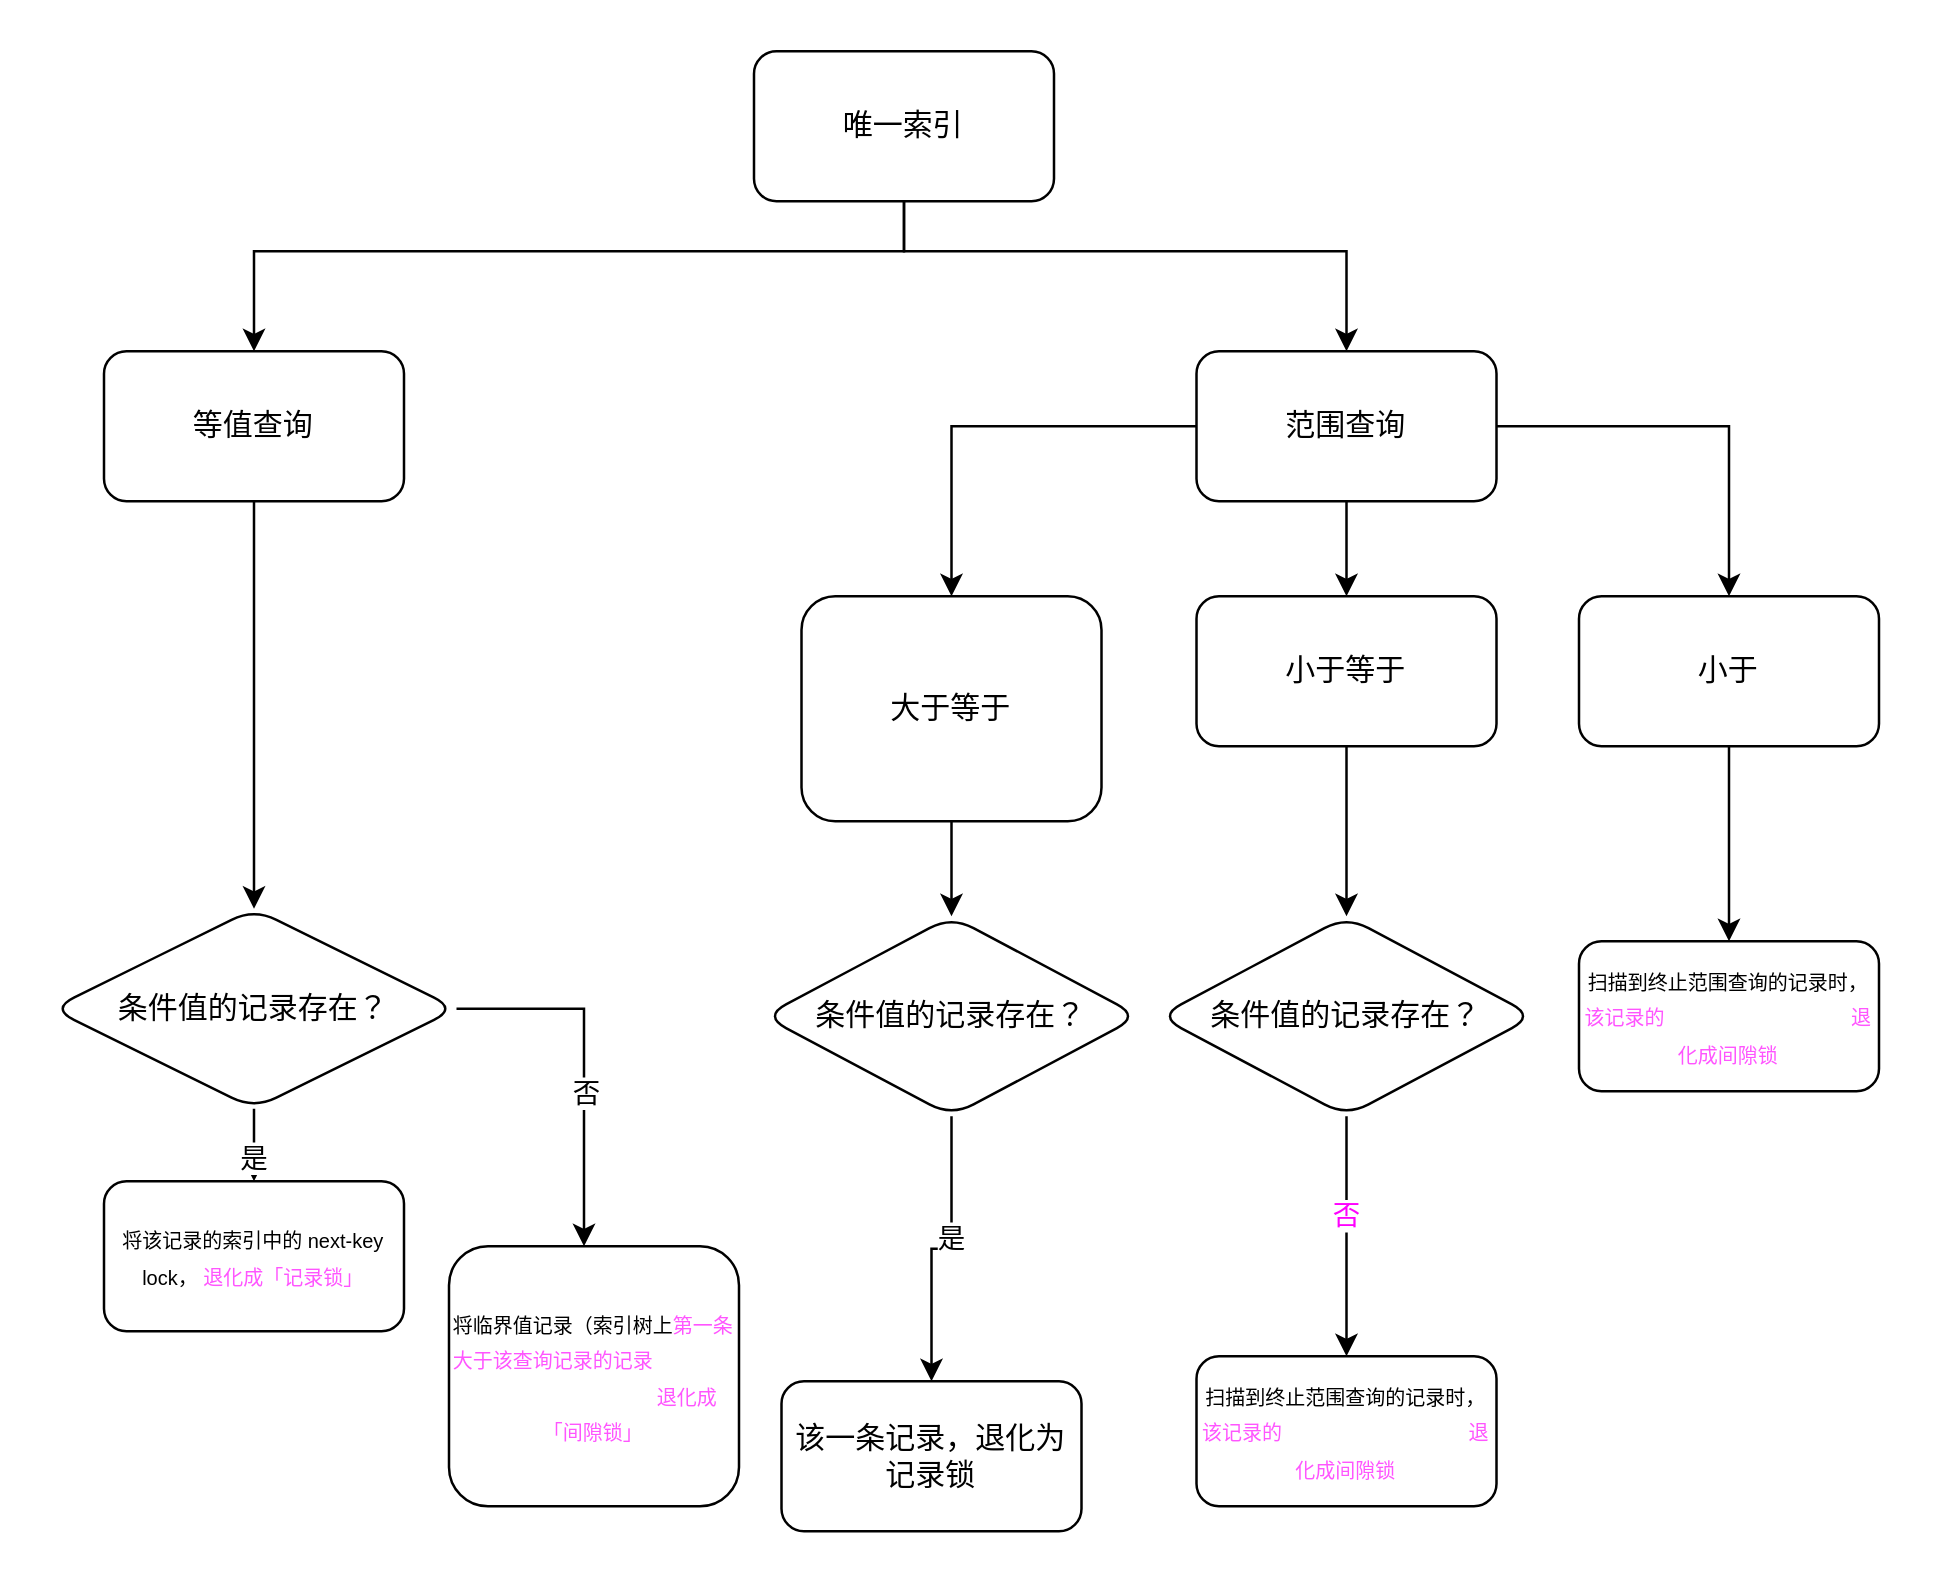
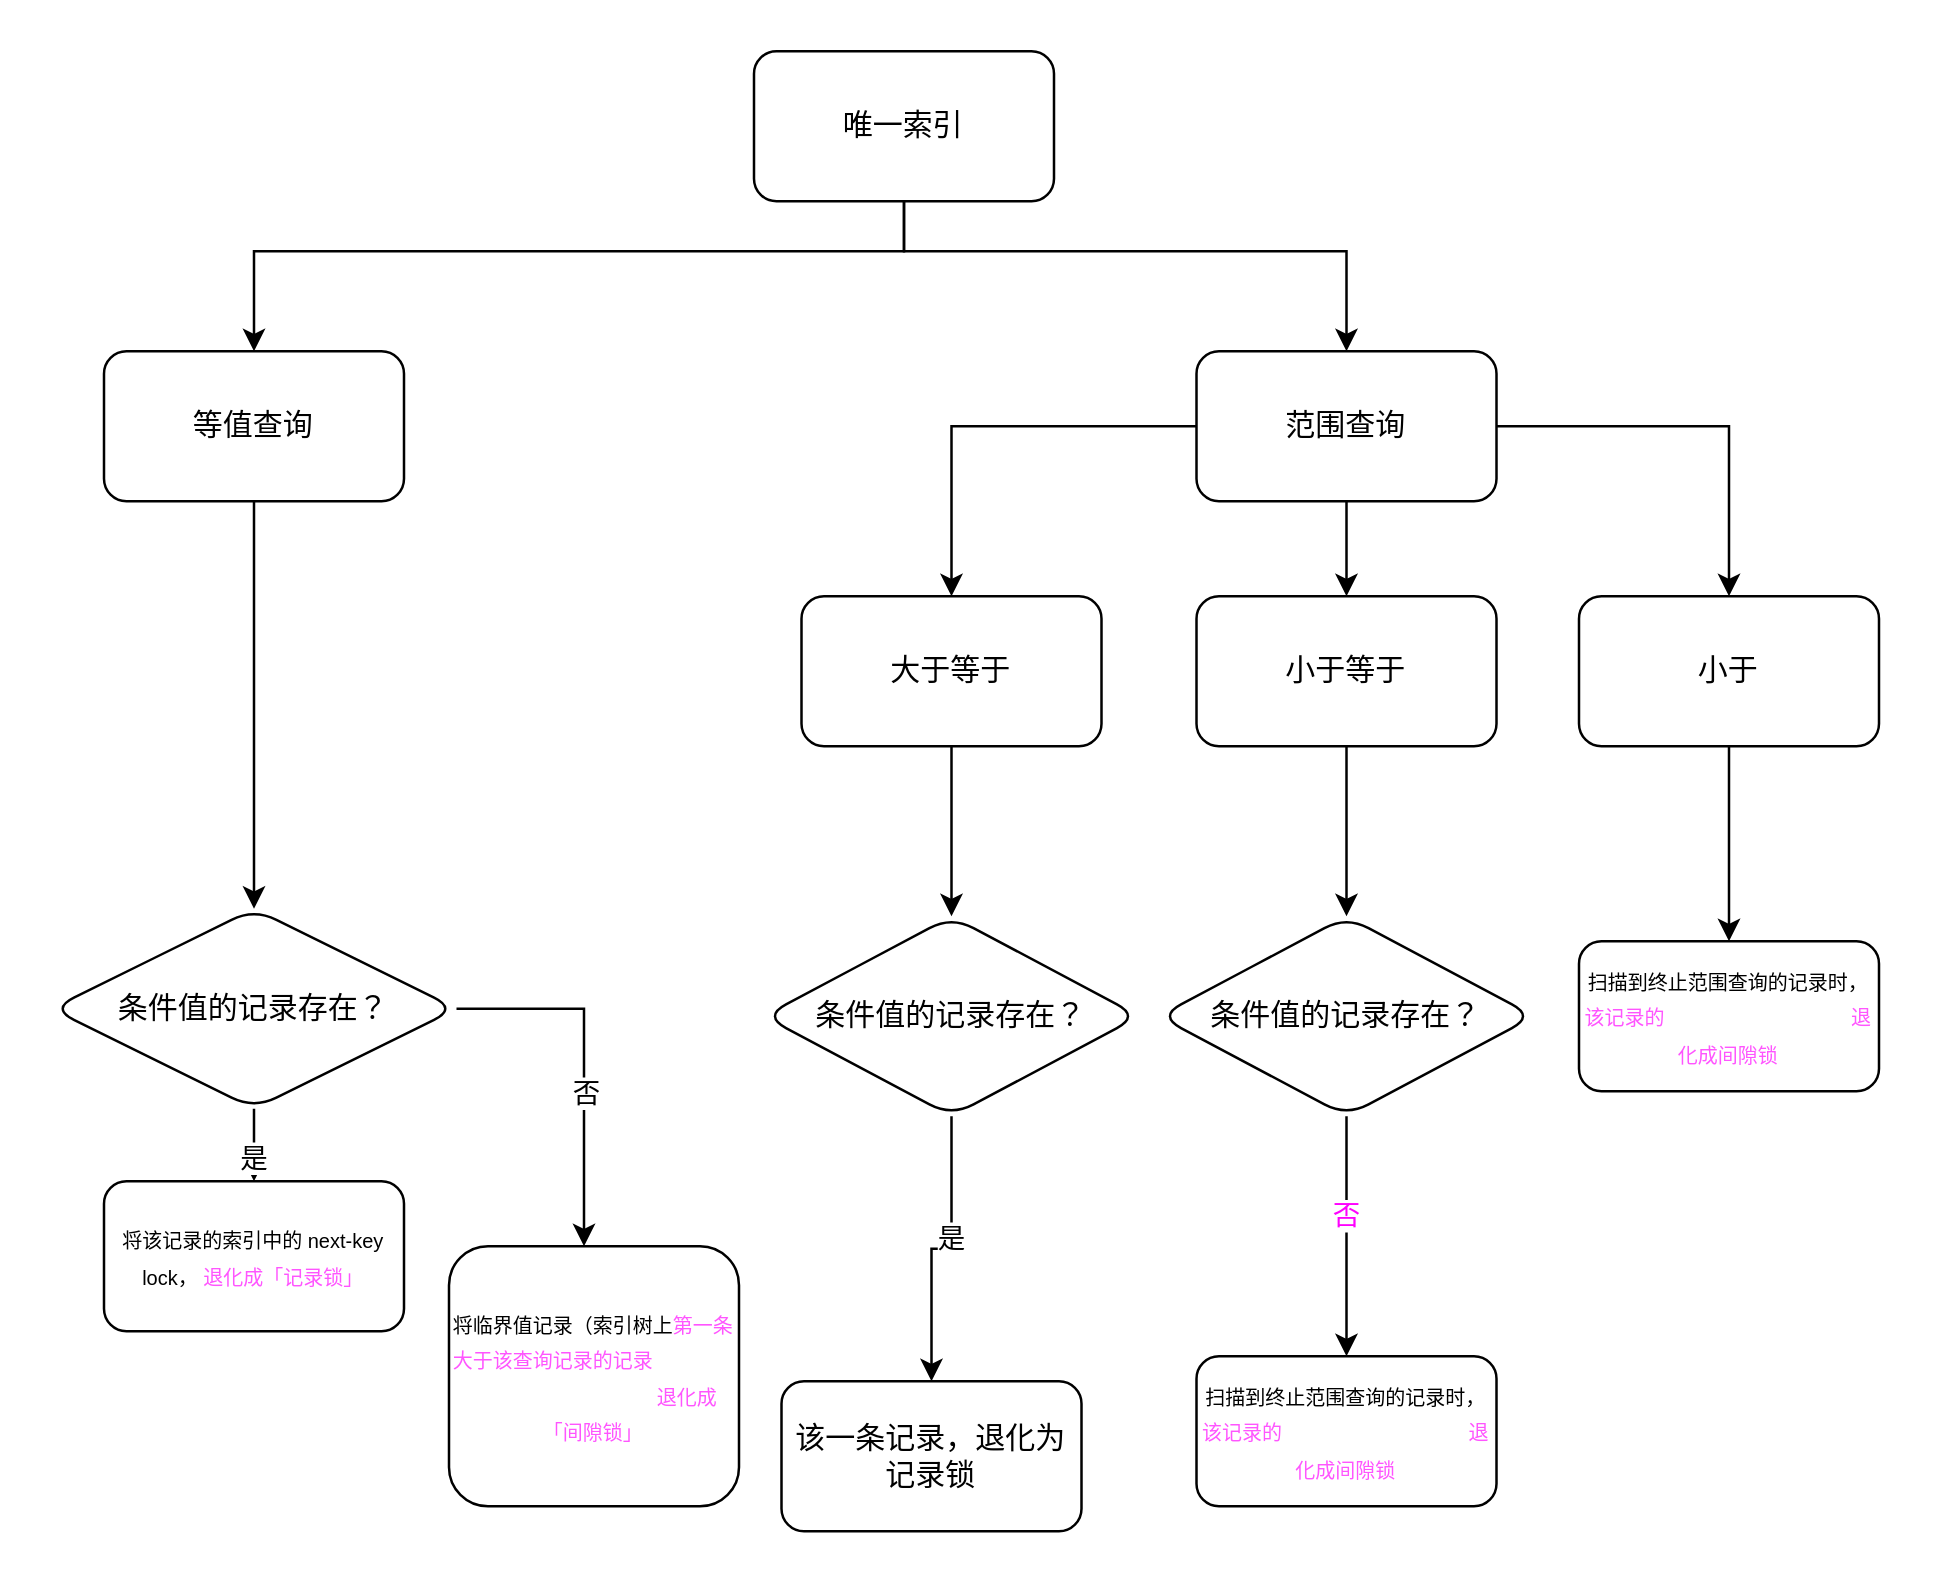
(951, 709) -> (951, 671)
